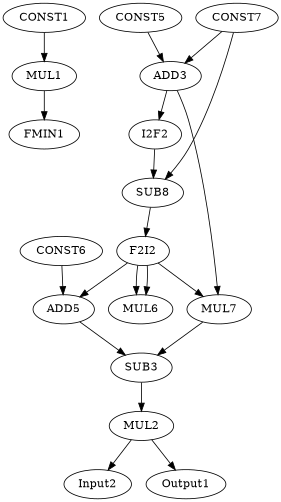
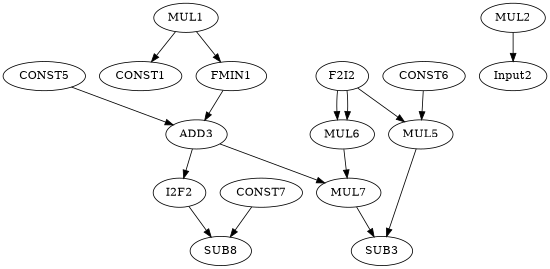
(44, 43) -> (166, 44)
(207, 45) -> (216, 102)
(149, 218) -> none
(177, 277) -> (345, 160)
(64, 309) -> (421, 134)
(141, 393) -> none
(186, 484) -> none
